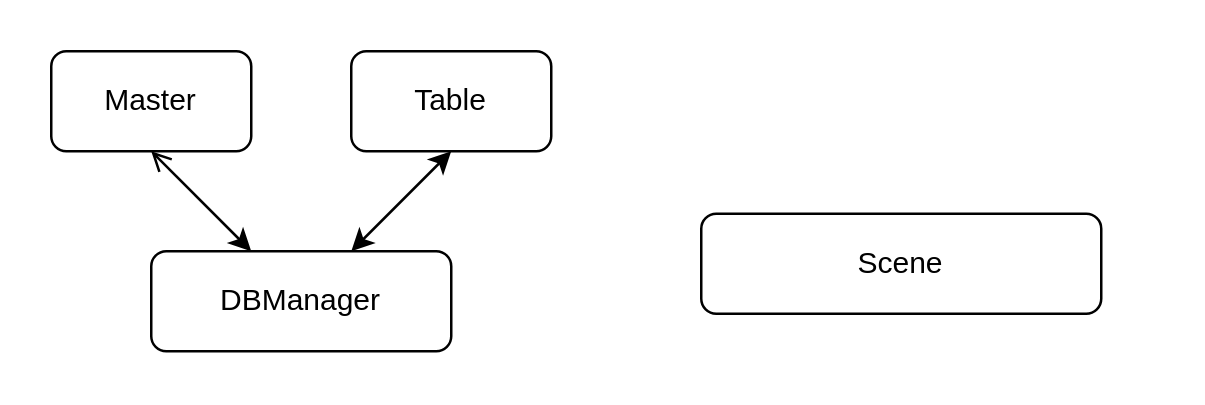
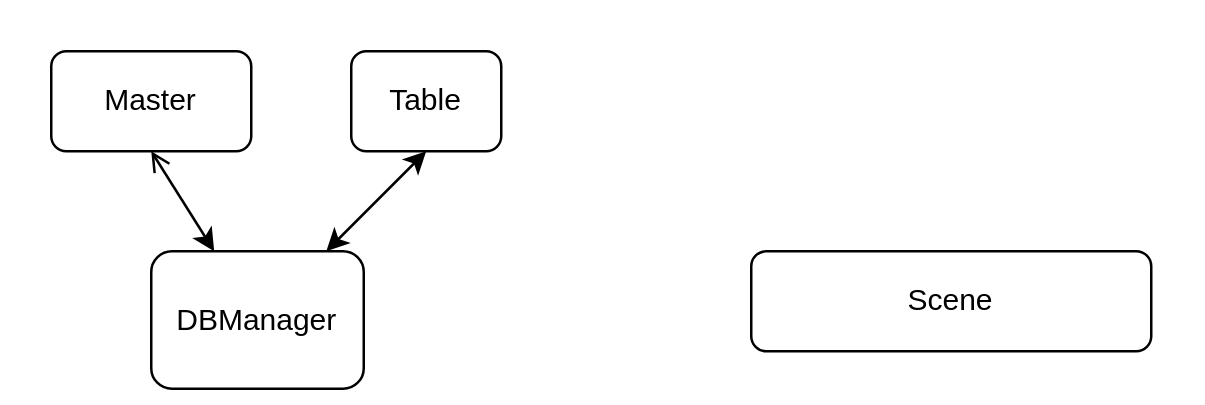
(451, 101) -> (426, 101)
(901, 264) -> (951, 301)
(301, 301) -> (258, 320)
